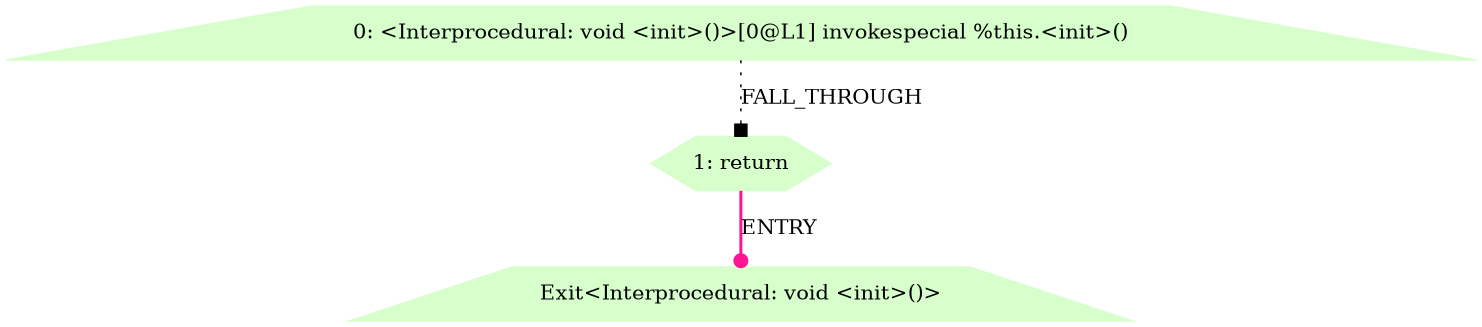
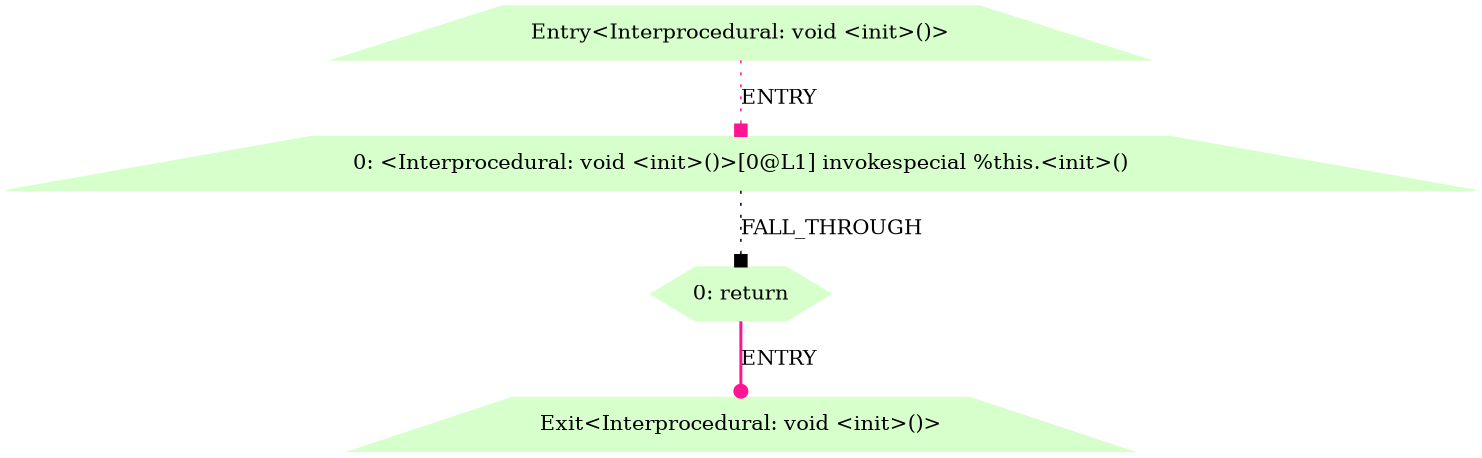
none -> (741, 33)
(741, 164) -> (741, 294)
